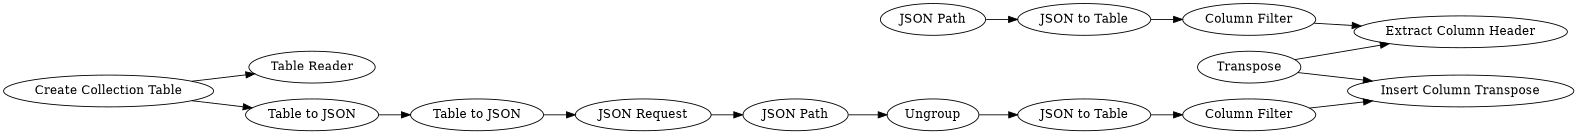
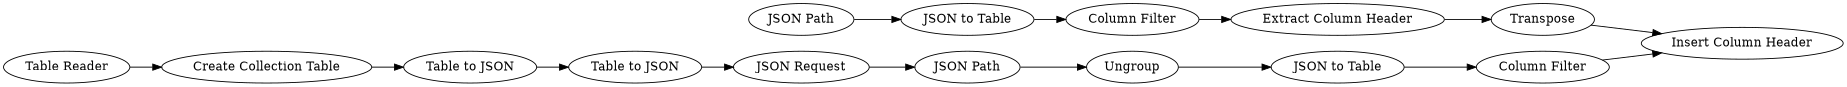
(1338, 52) -> (1463, 19)
(219, 78) -> (141, 67)
(1461, 91) -> (1742, 43)
